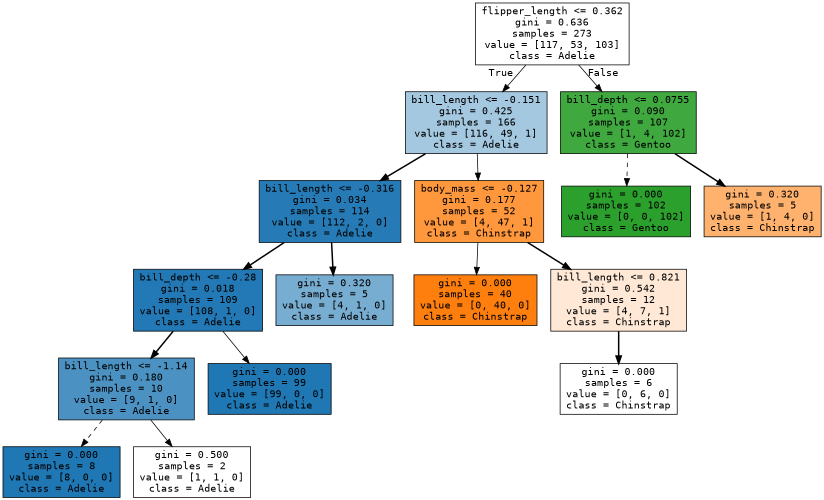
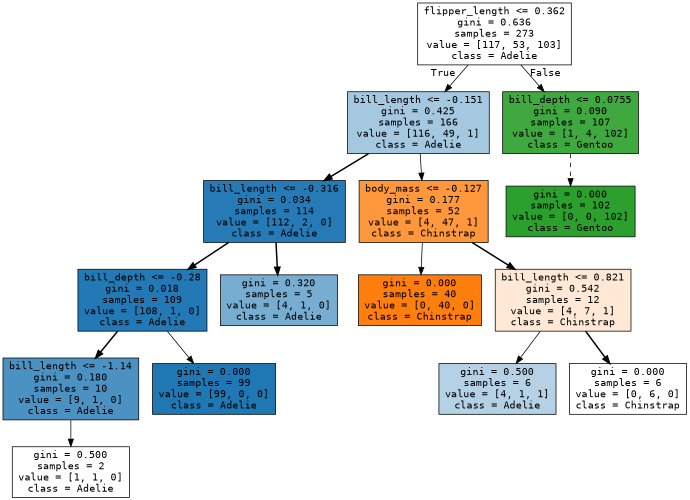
(763, 211) -> none
none -> (497, 389)
(62, 472) -> none
